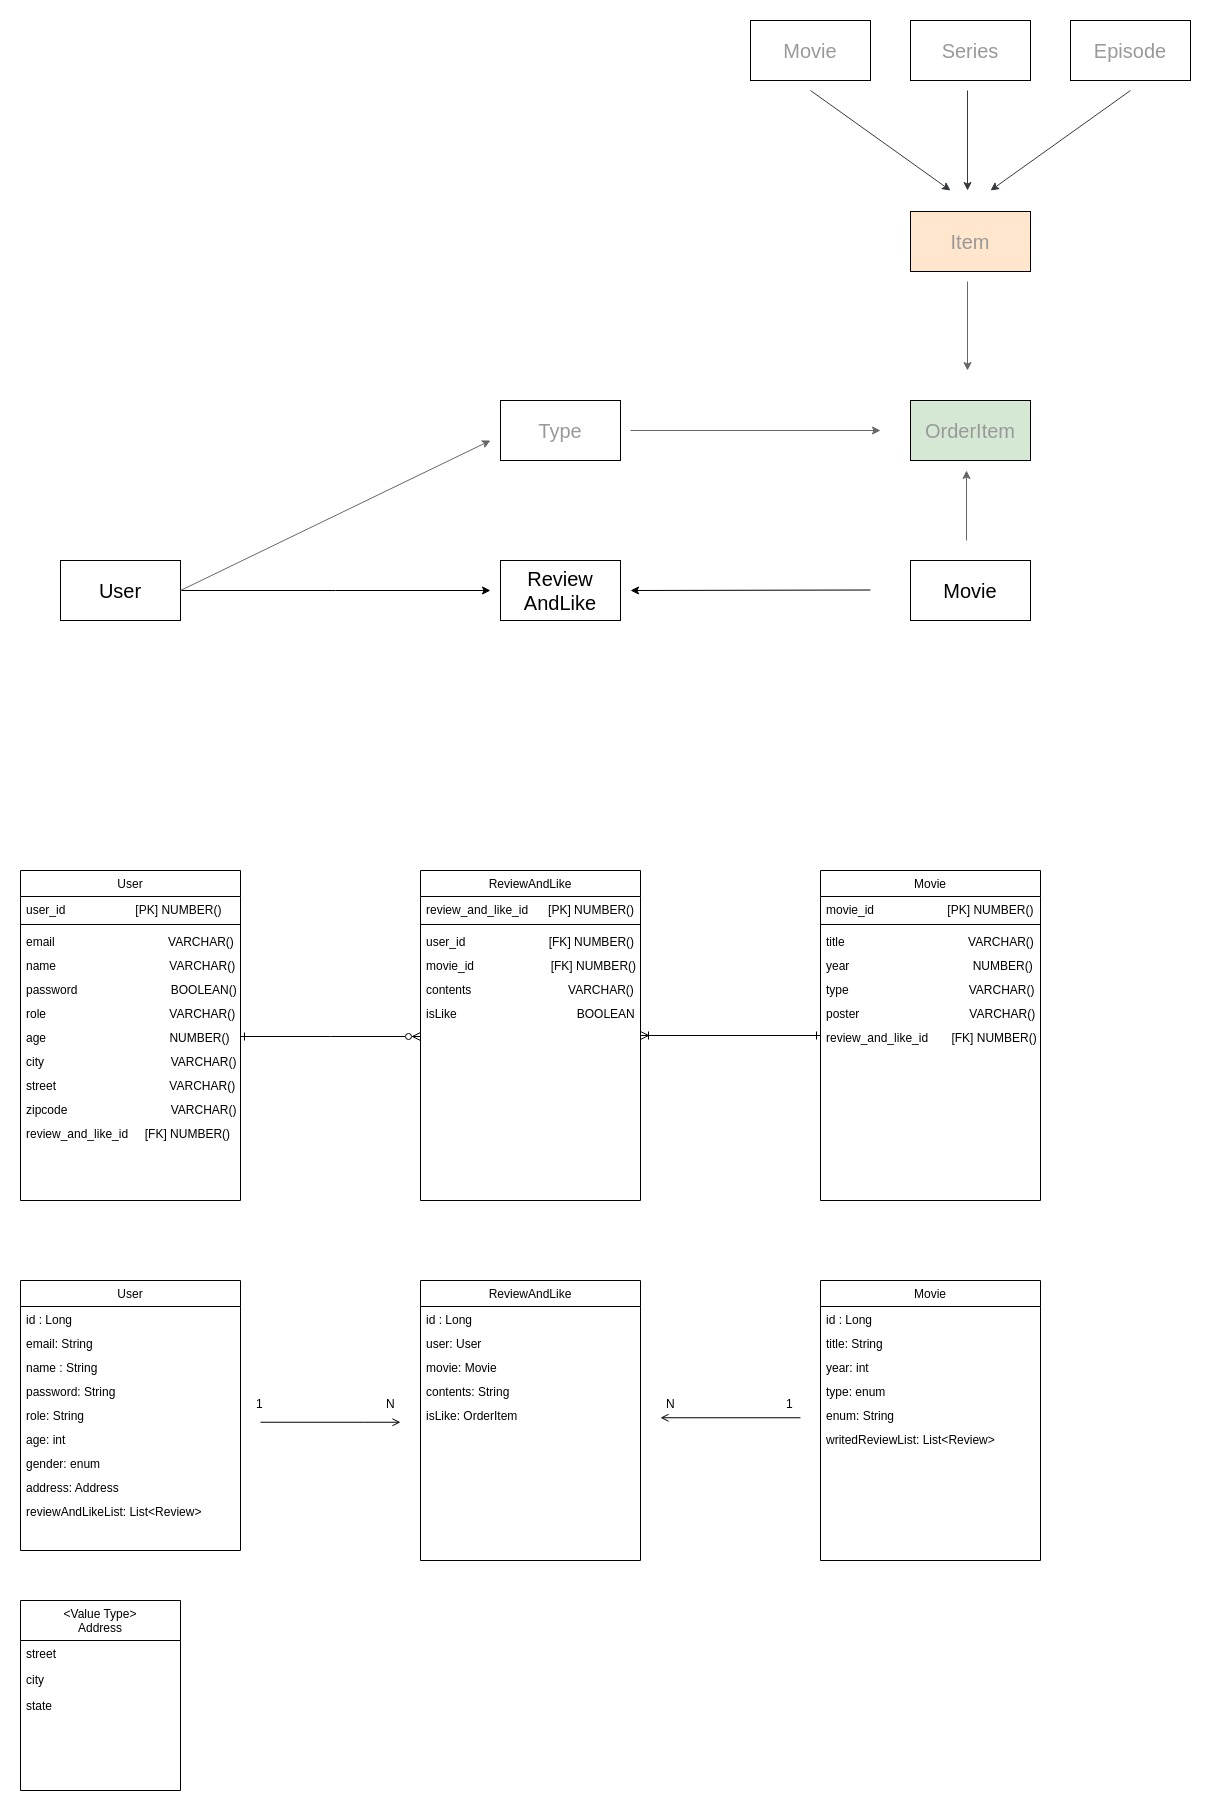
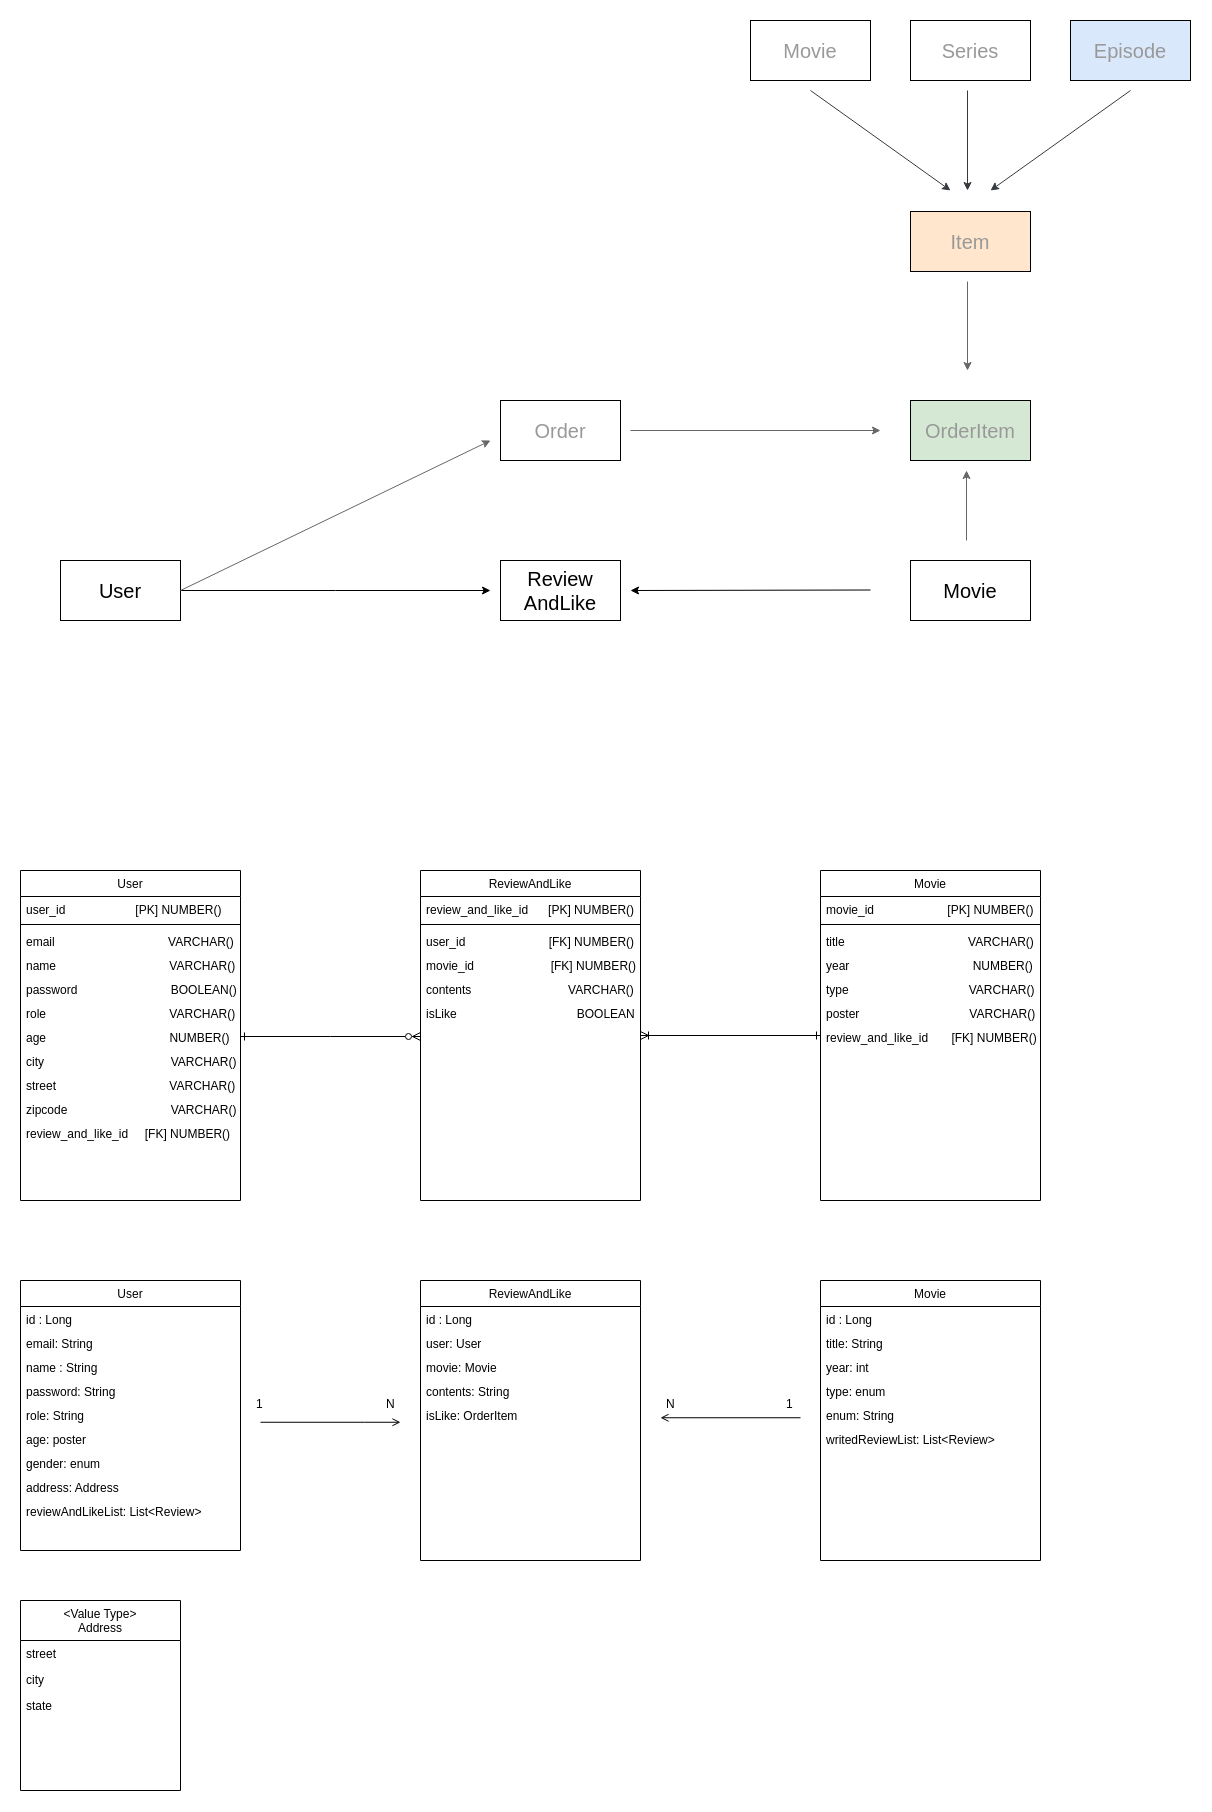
(1131, 51) -> (1131, 51)
(561, 431) -> (561, 431)
(48, 1440) -> (60, 1440)
